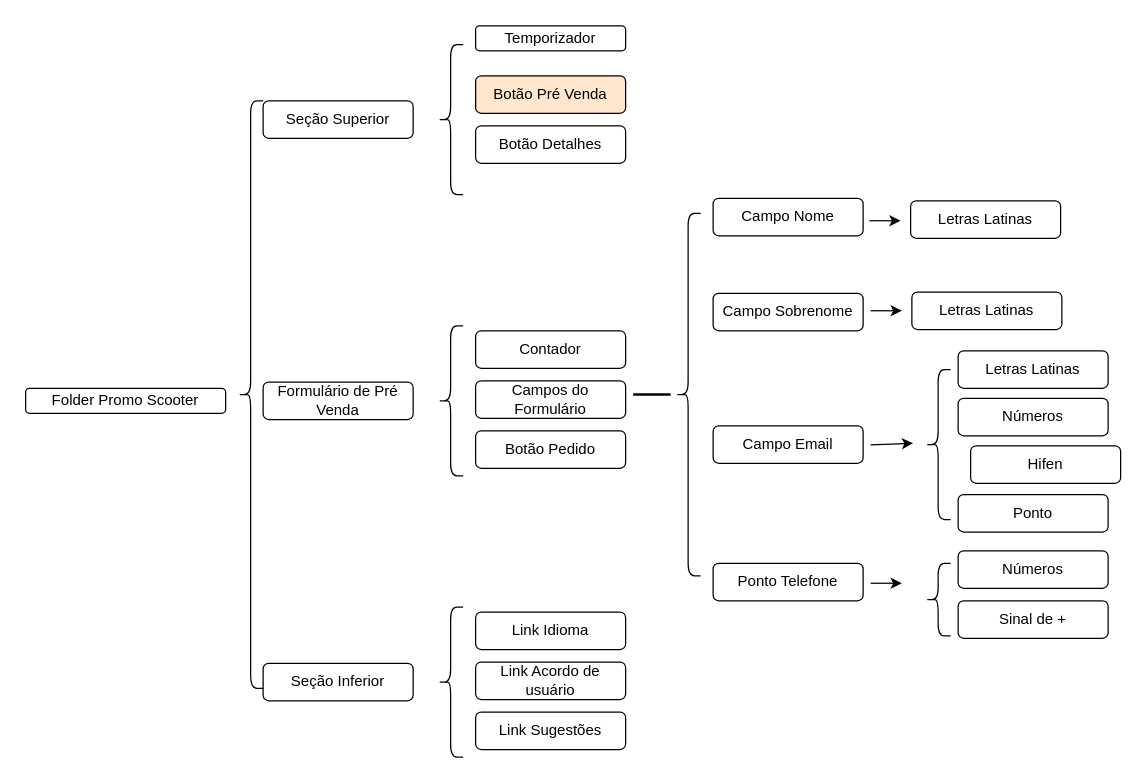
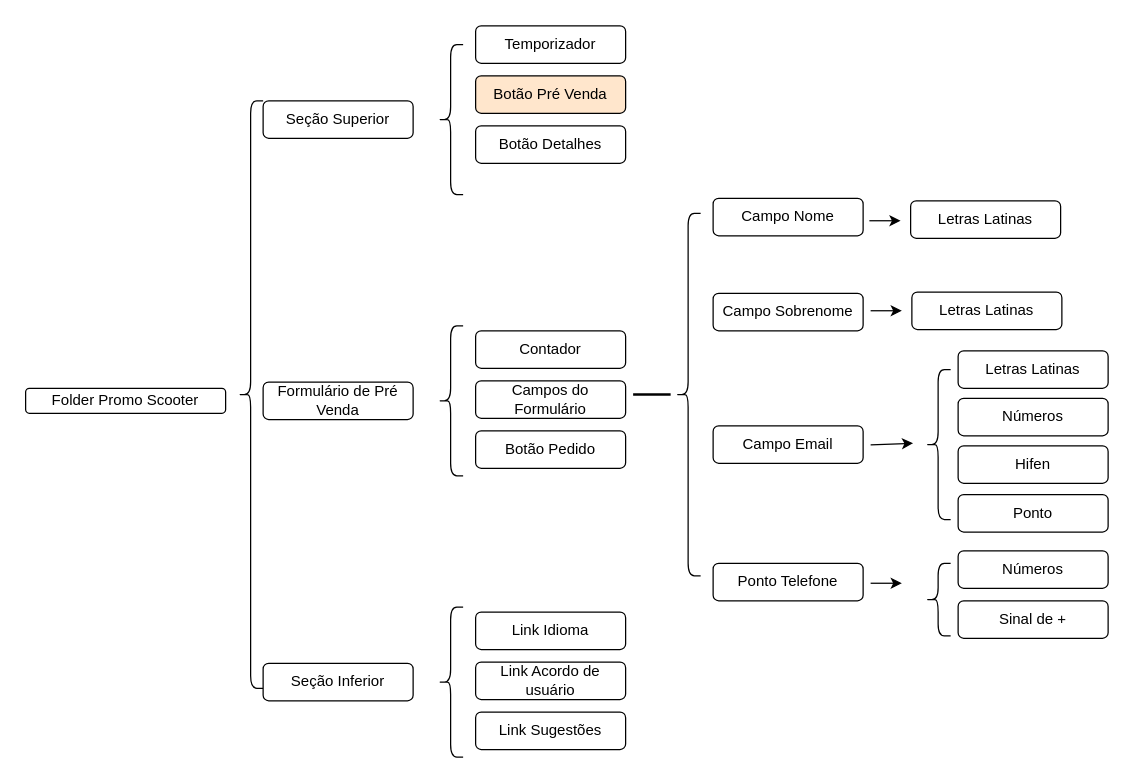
(551, 38) -> (551, 44)
(1046, 464) -> (1033, 464)
